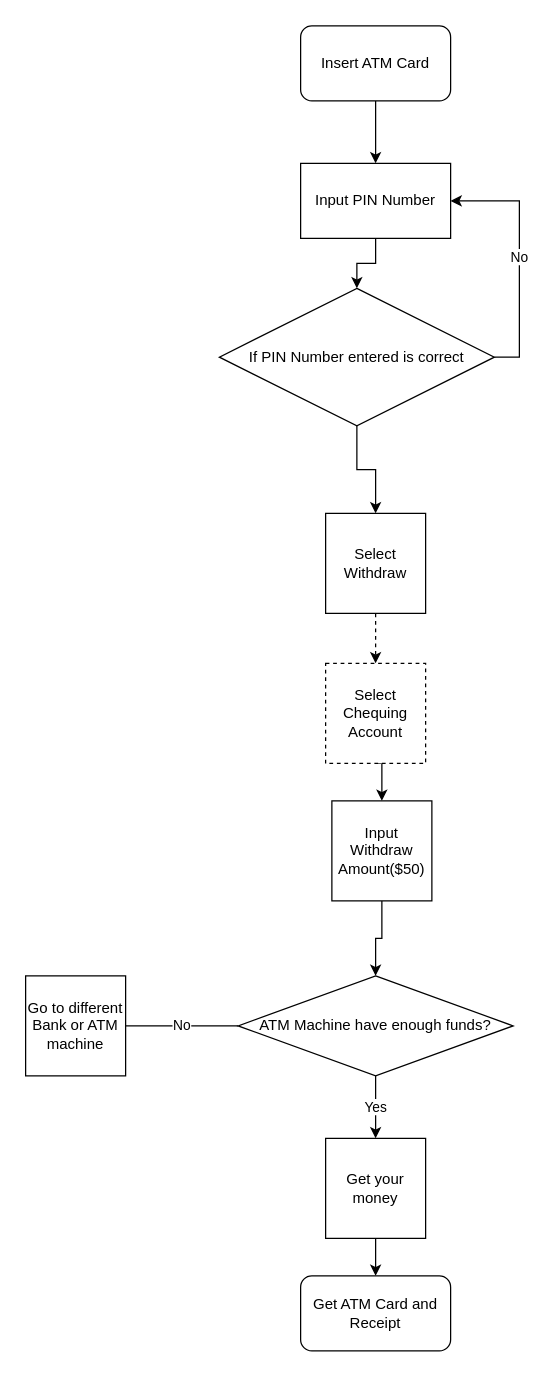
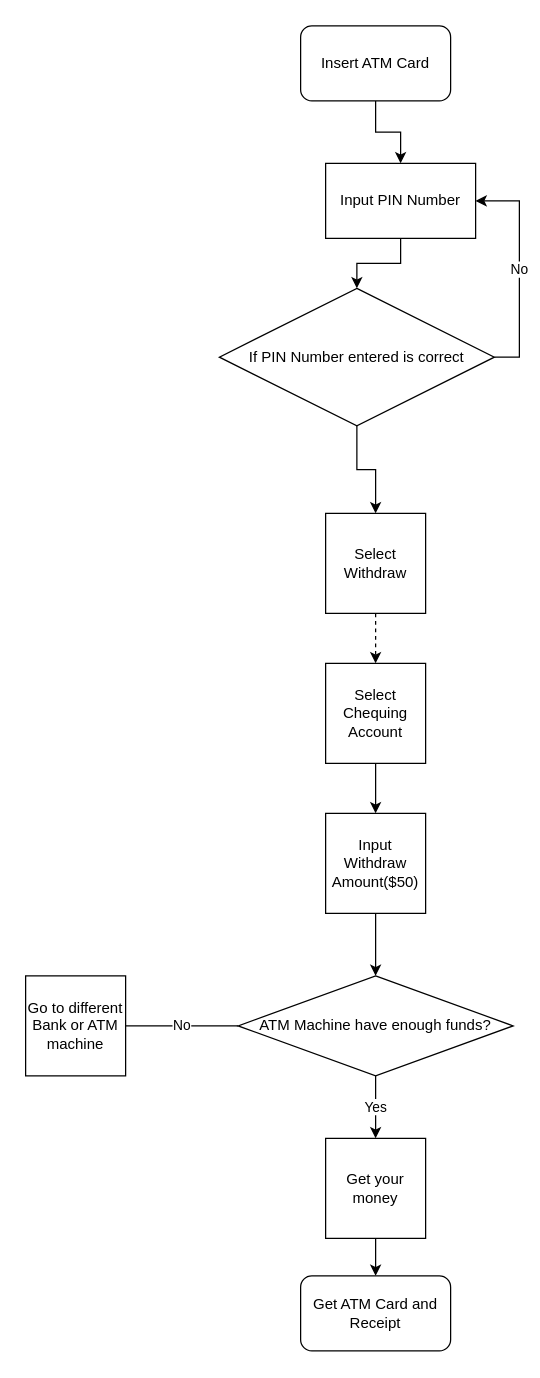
(376, 201) -> (401, 201)
(376, 713) -> (376, 713)
(382, 851) -> (376, 863)
